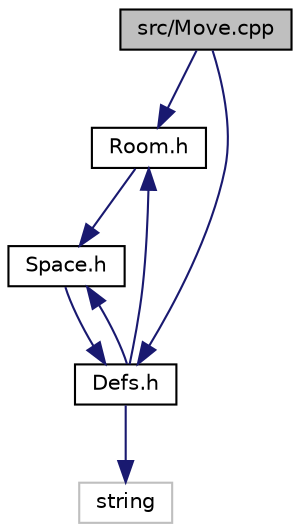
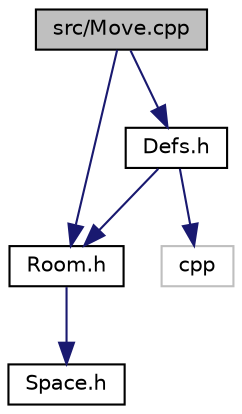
(78, 317) -> none
(115, 334) -> none
(126, 503) -> (198, 266)
